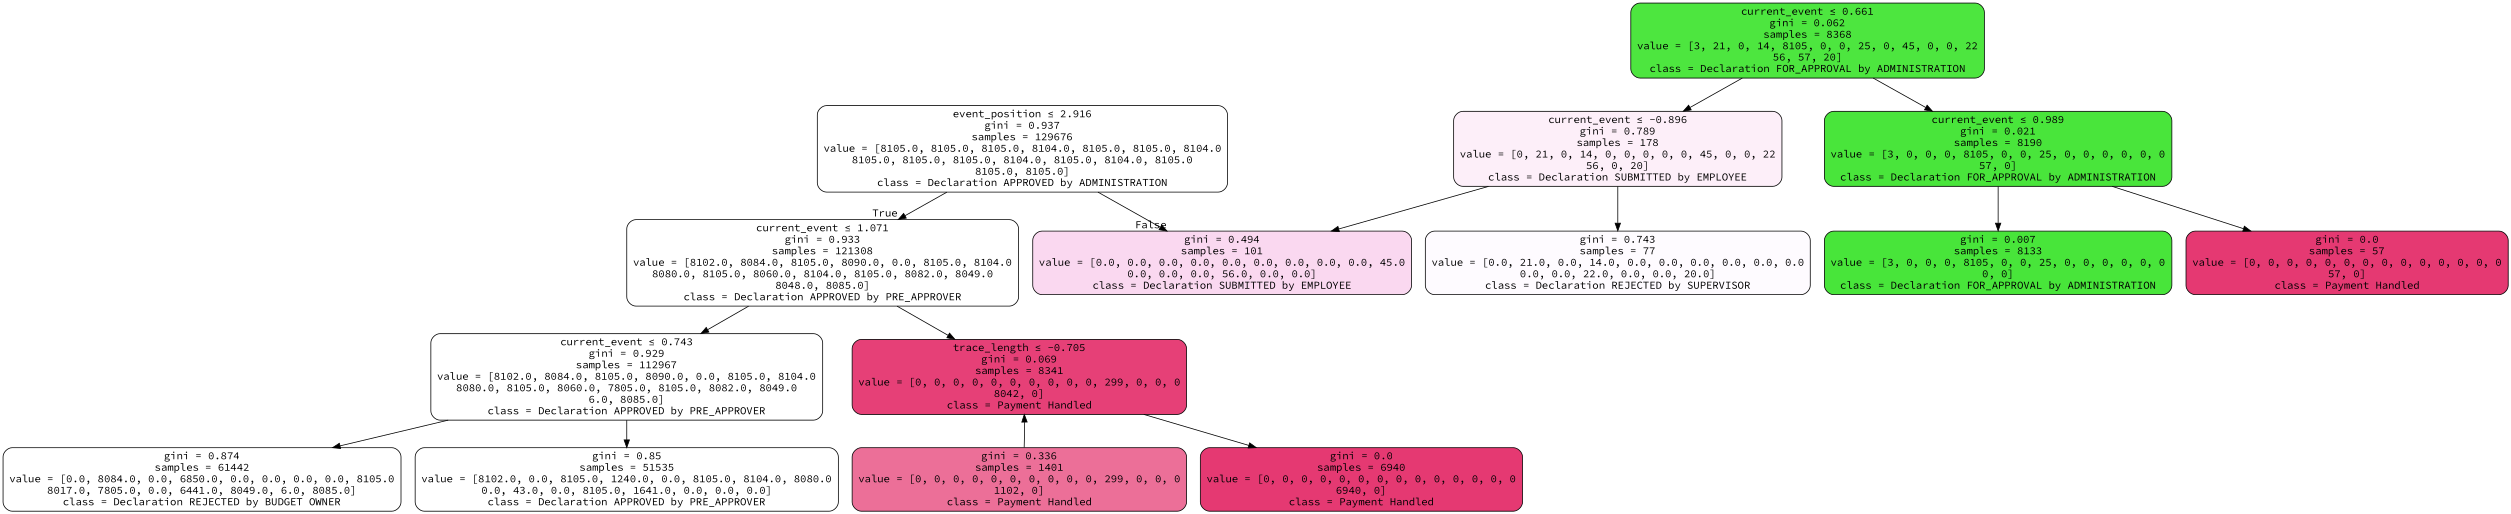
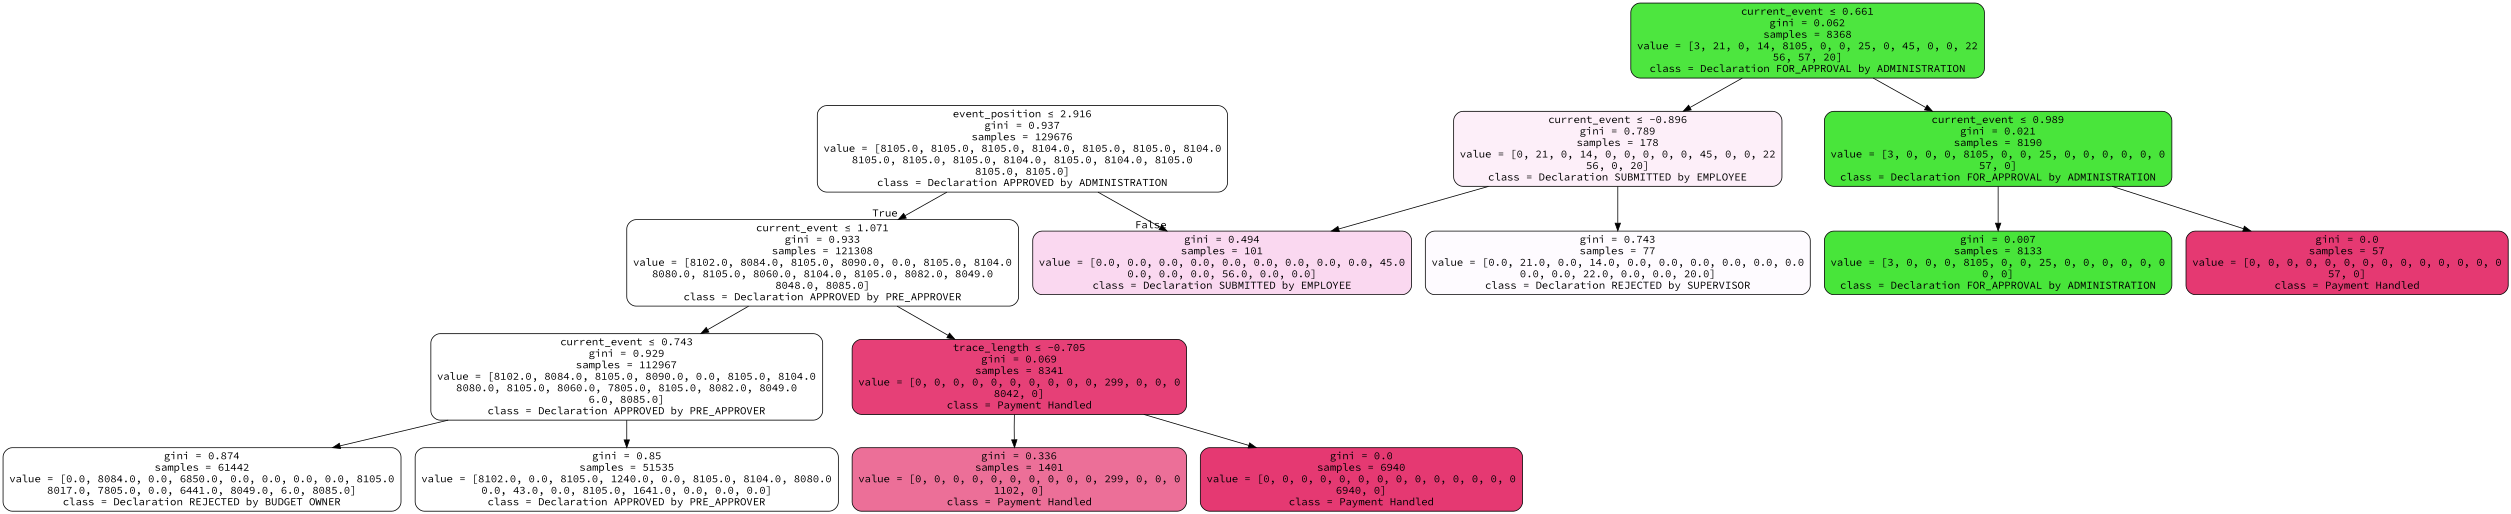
(1024, 435) -> (1014, 427)
